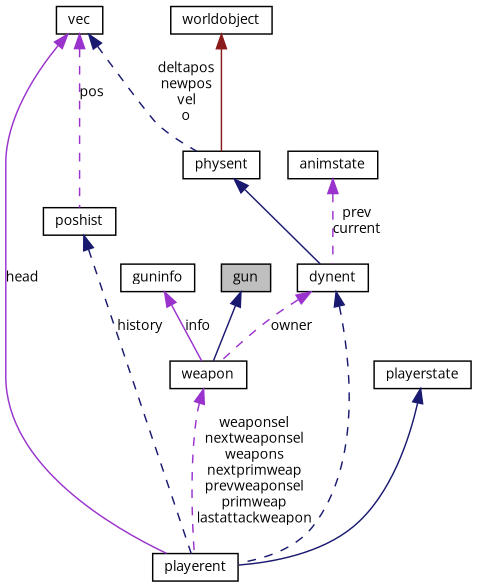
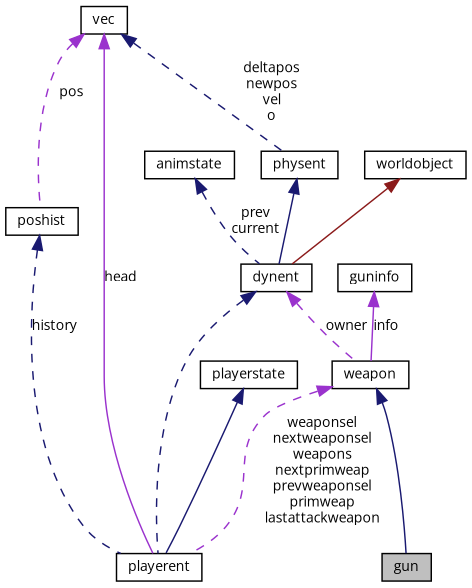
(221, 100) -> (340, 226)
(333, 229) -> (227, 231)
(224, 333) -> (398, 477)
